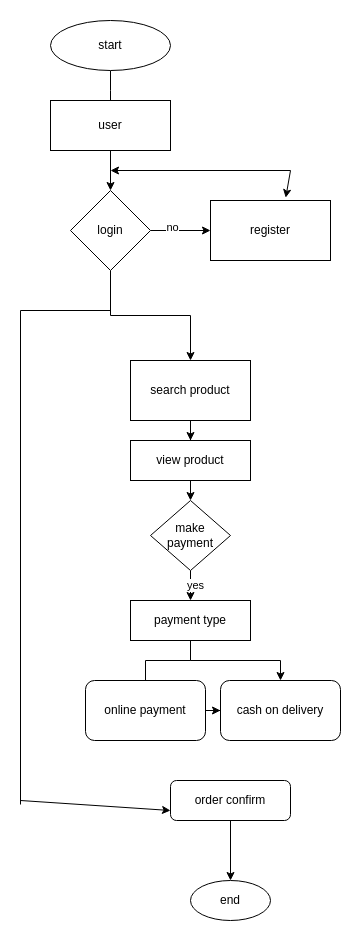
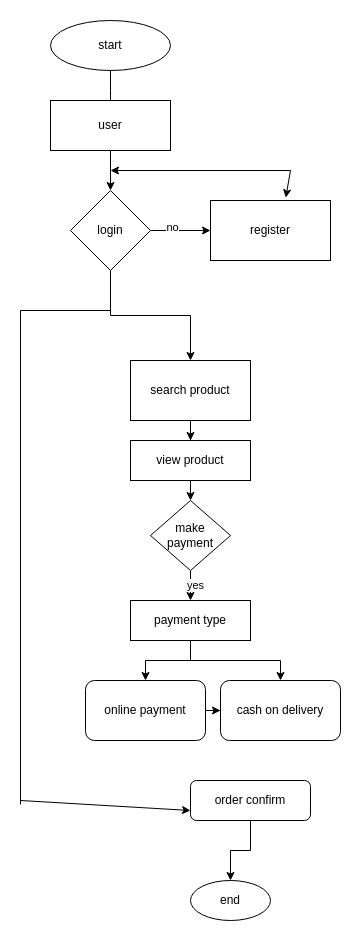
(146, 674) -> (146, 672)
(231, 801) -> (251, 801)
